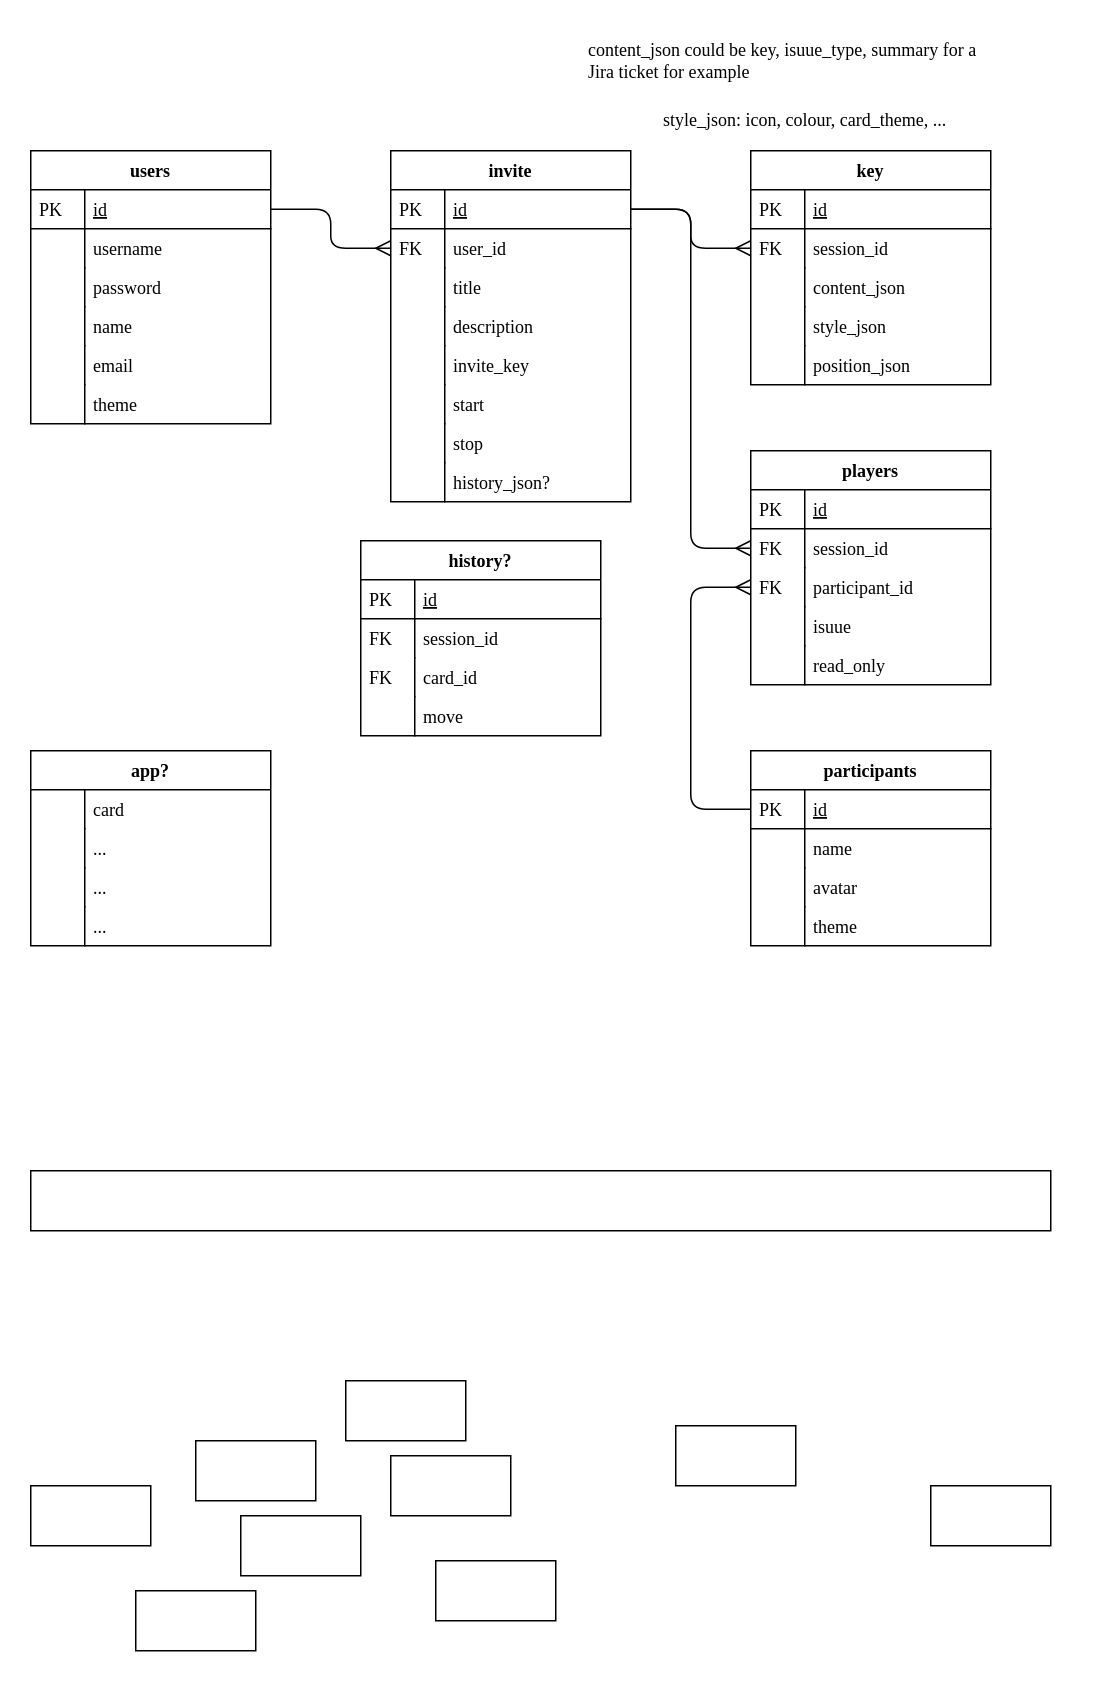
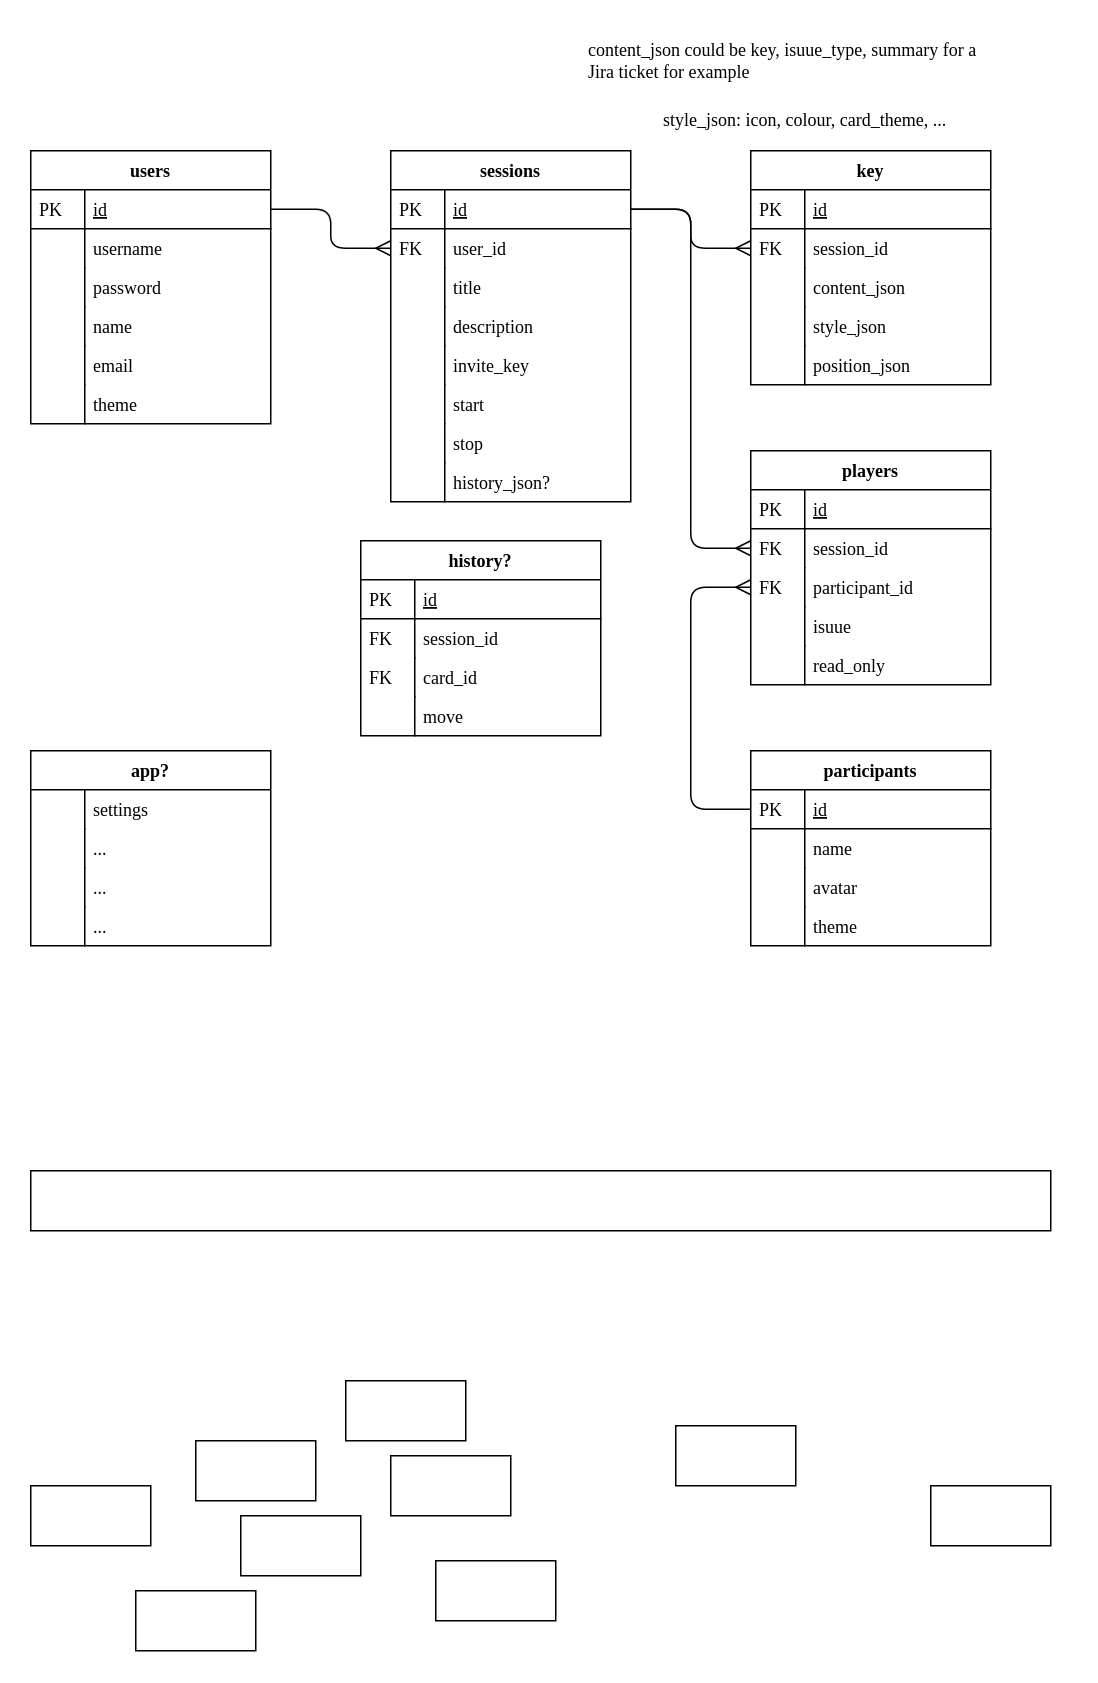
(510, 171) -> (510, 171)
(113, 810) -> (131, 810)
